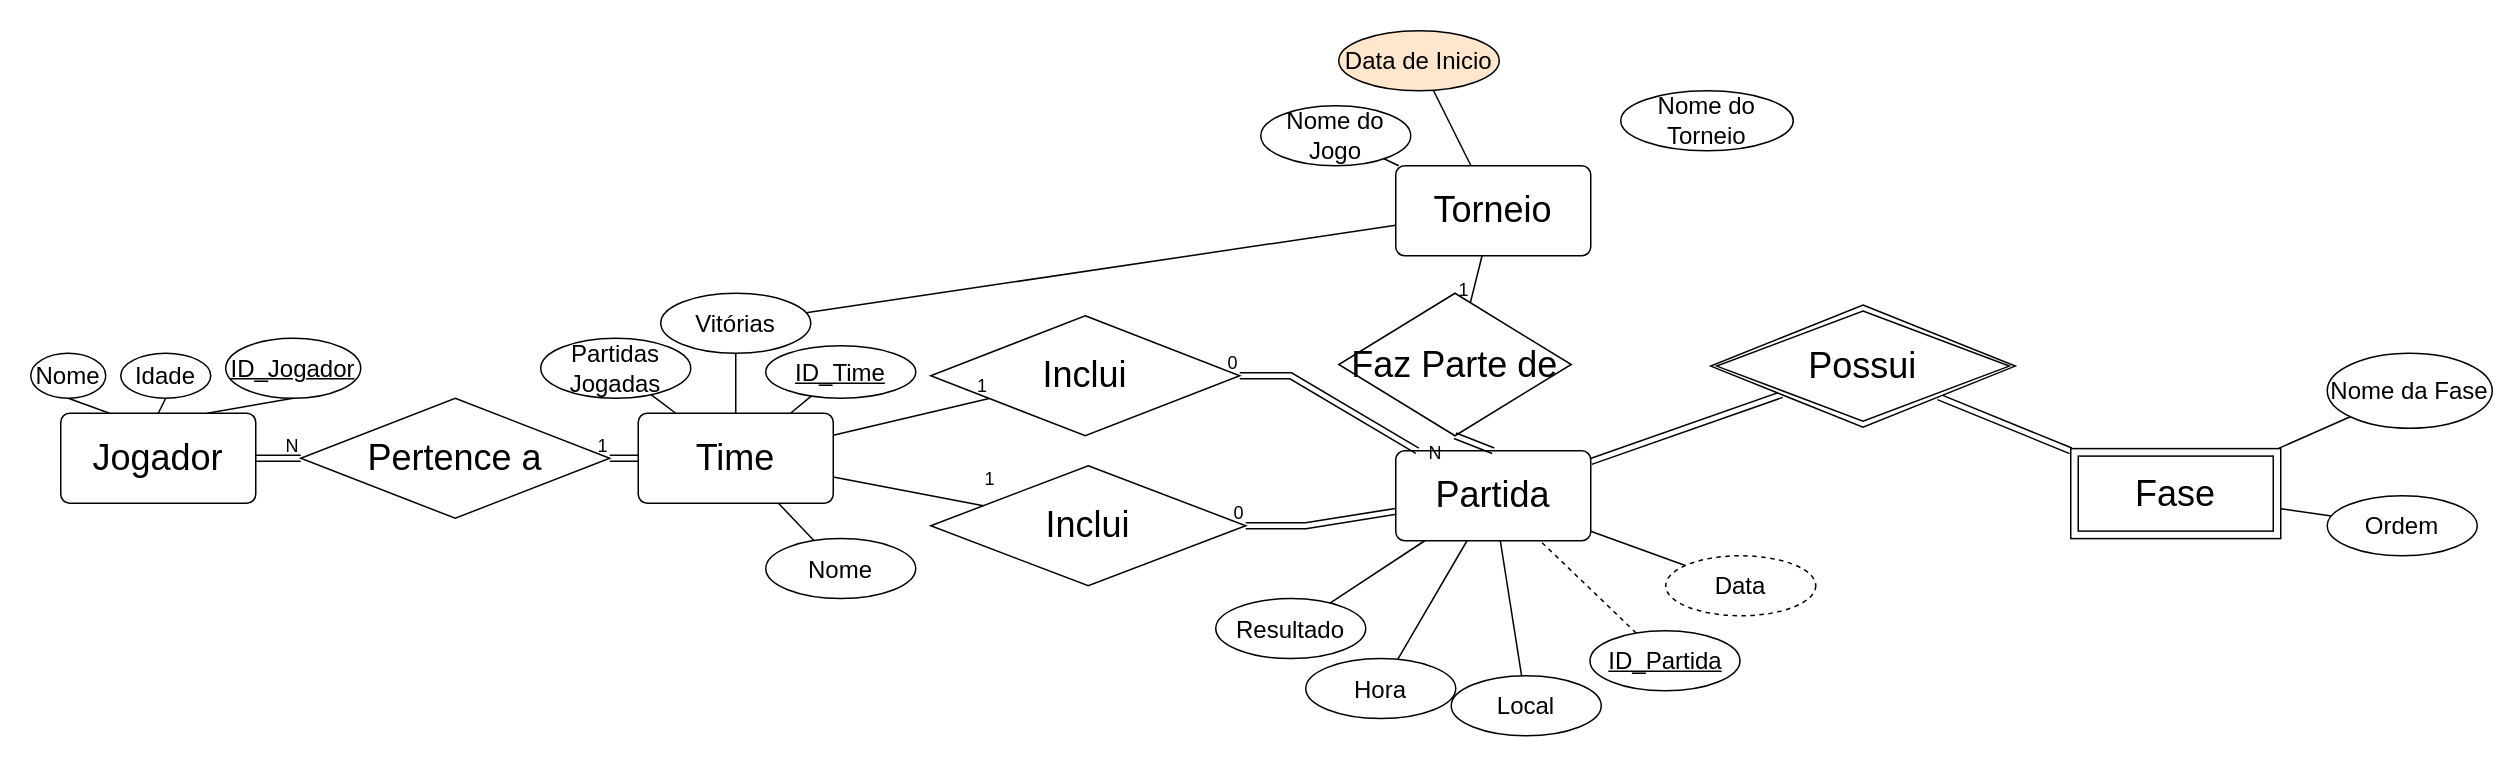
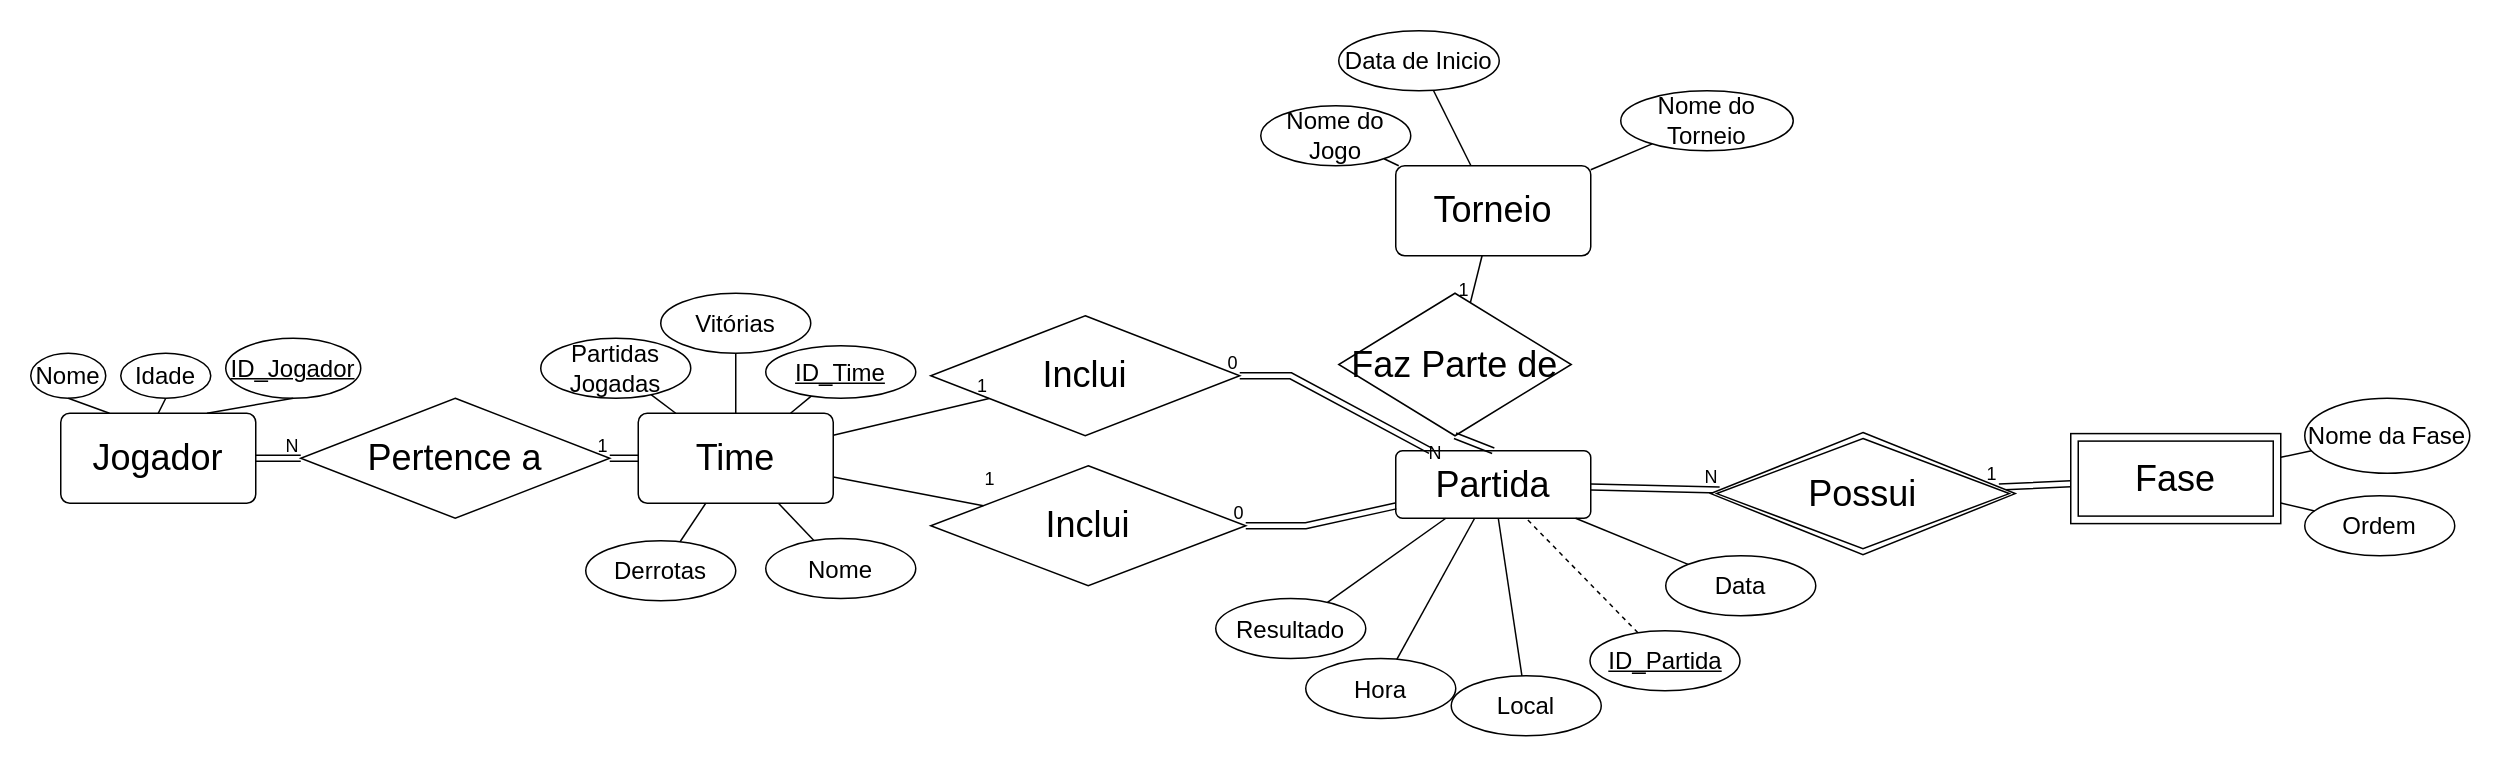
(1419, 61) -> (1419, 61)
(1101, 269) -> (1621, 157)
(1863, 366) -> (1863, 494)
(2410, 391) -> (2387, 436)
(2176, 494) -> (2176, 479)
(1493, 496) -> (1493, 485)
none -> (693, 523)
(2402, 526) -> (2380, 526)
none -> (661, 571)
(1741, 586) -> (1741, 586)
